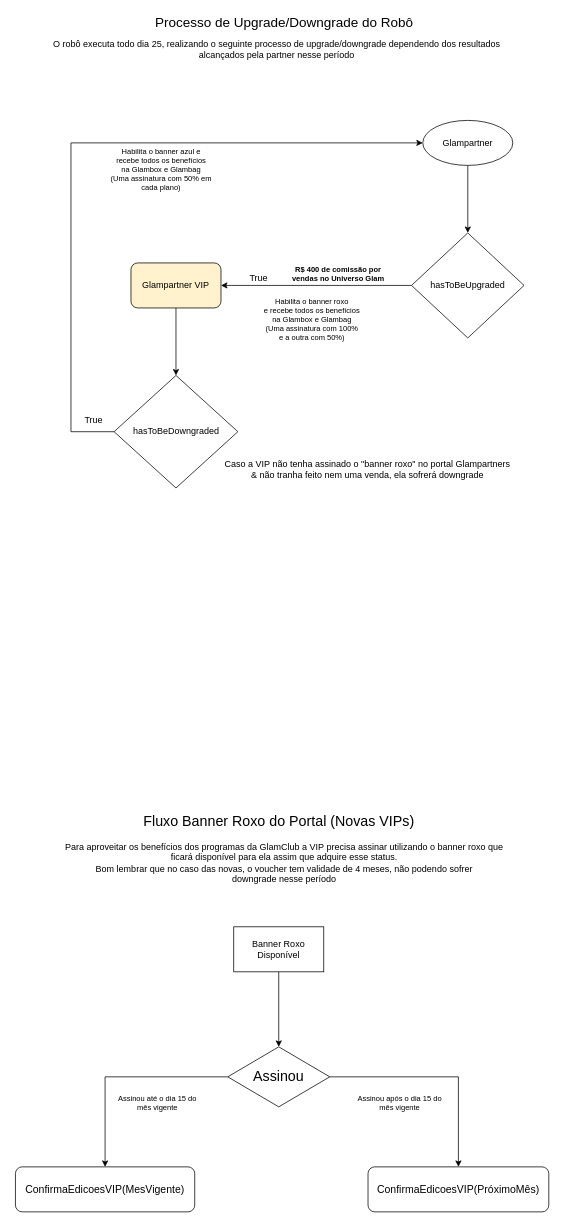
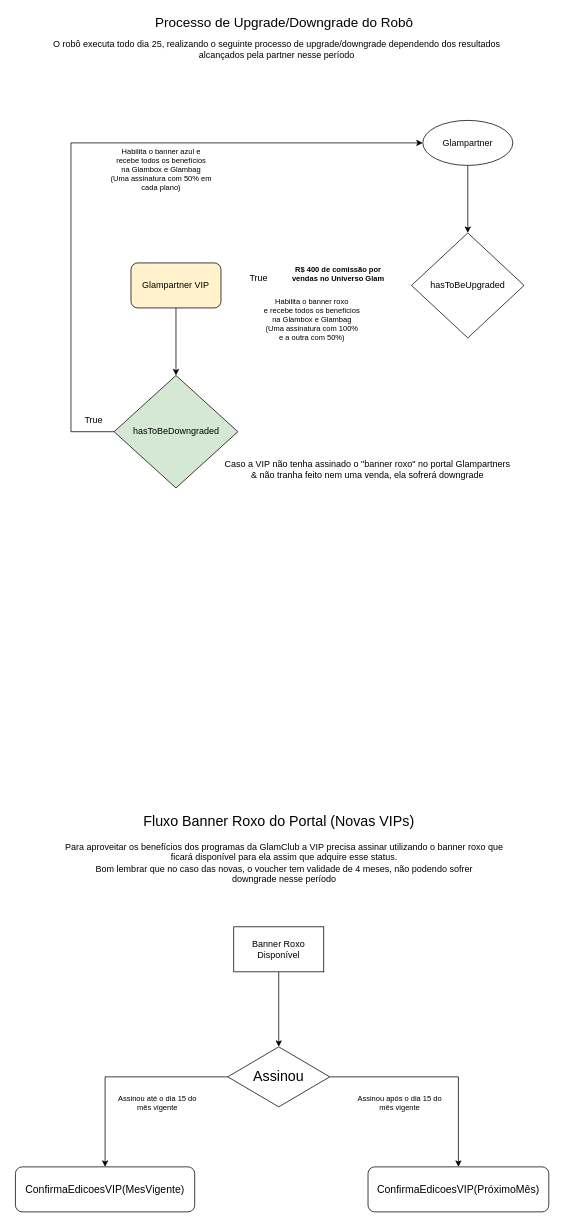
(319, 285) -> none
(176, 432) -> (176, 432)
